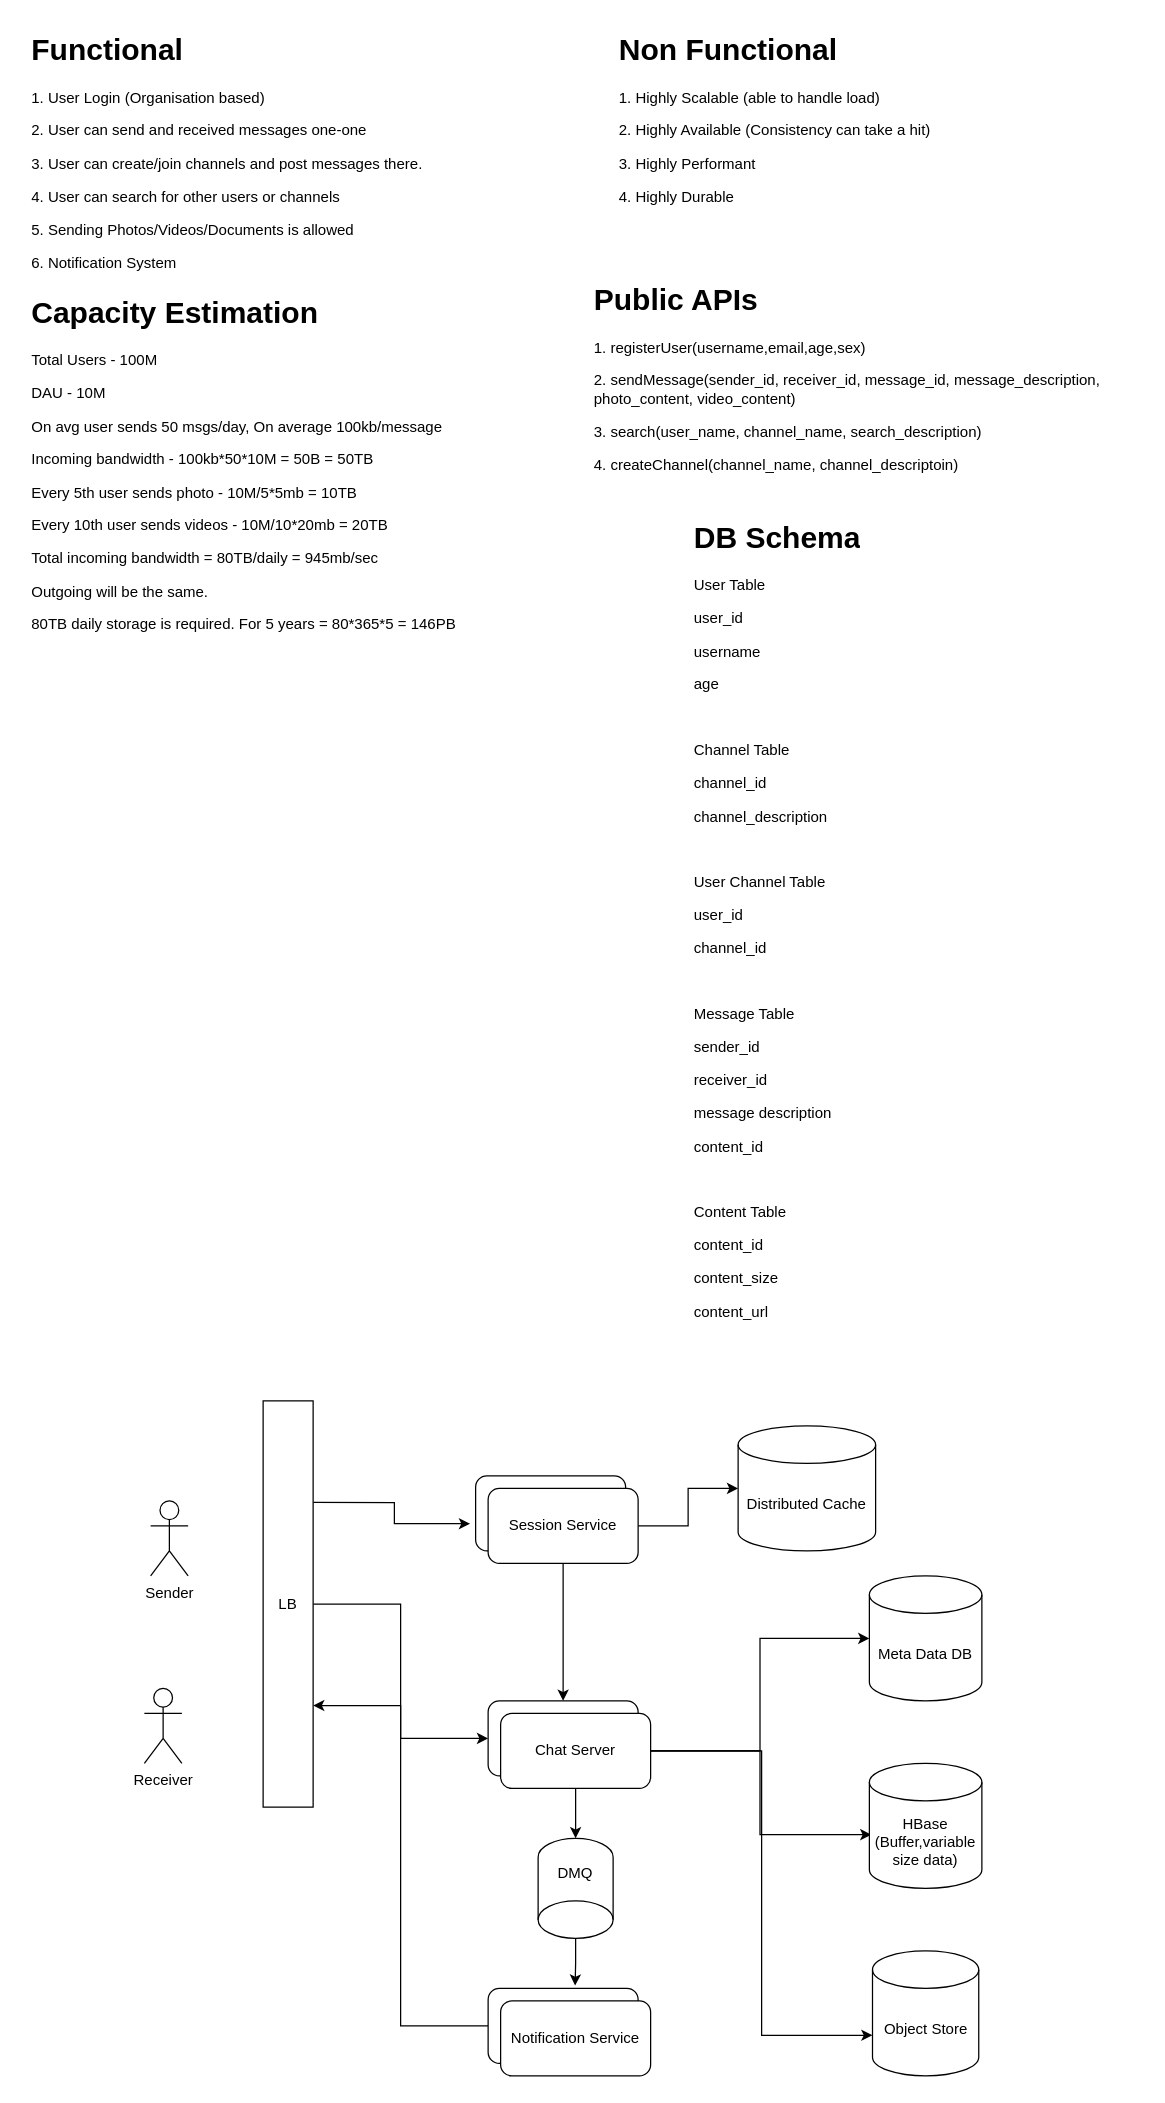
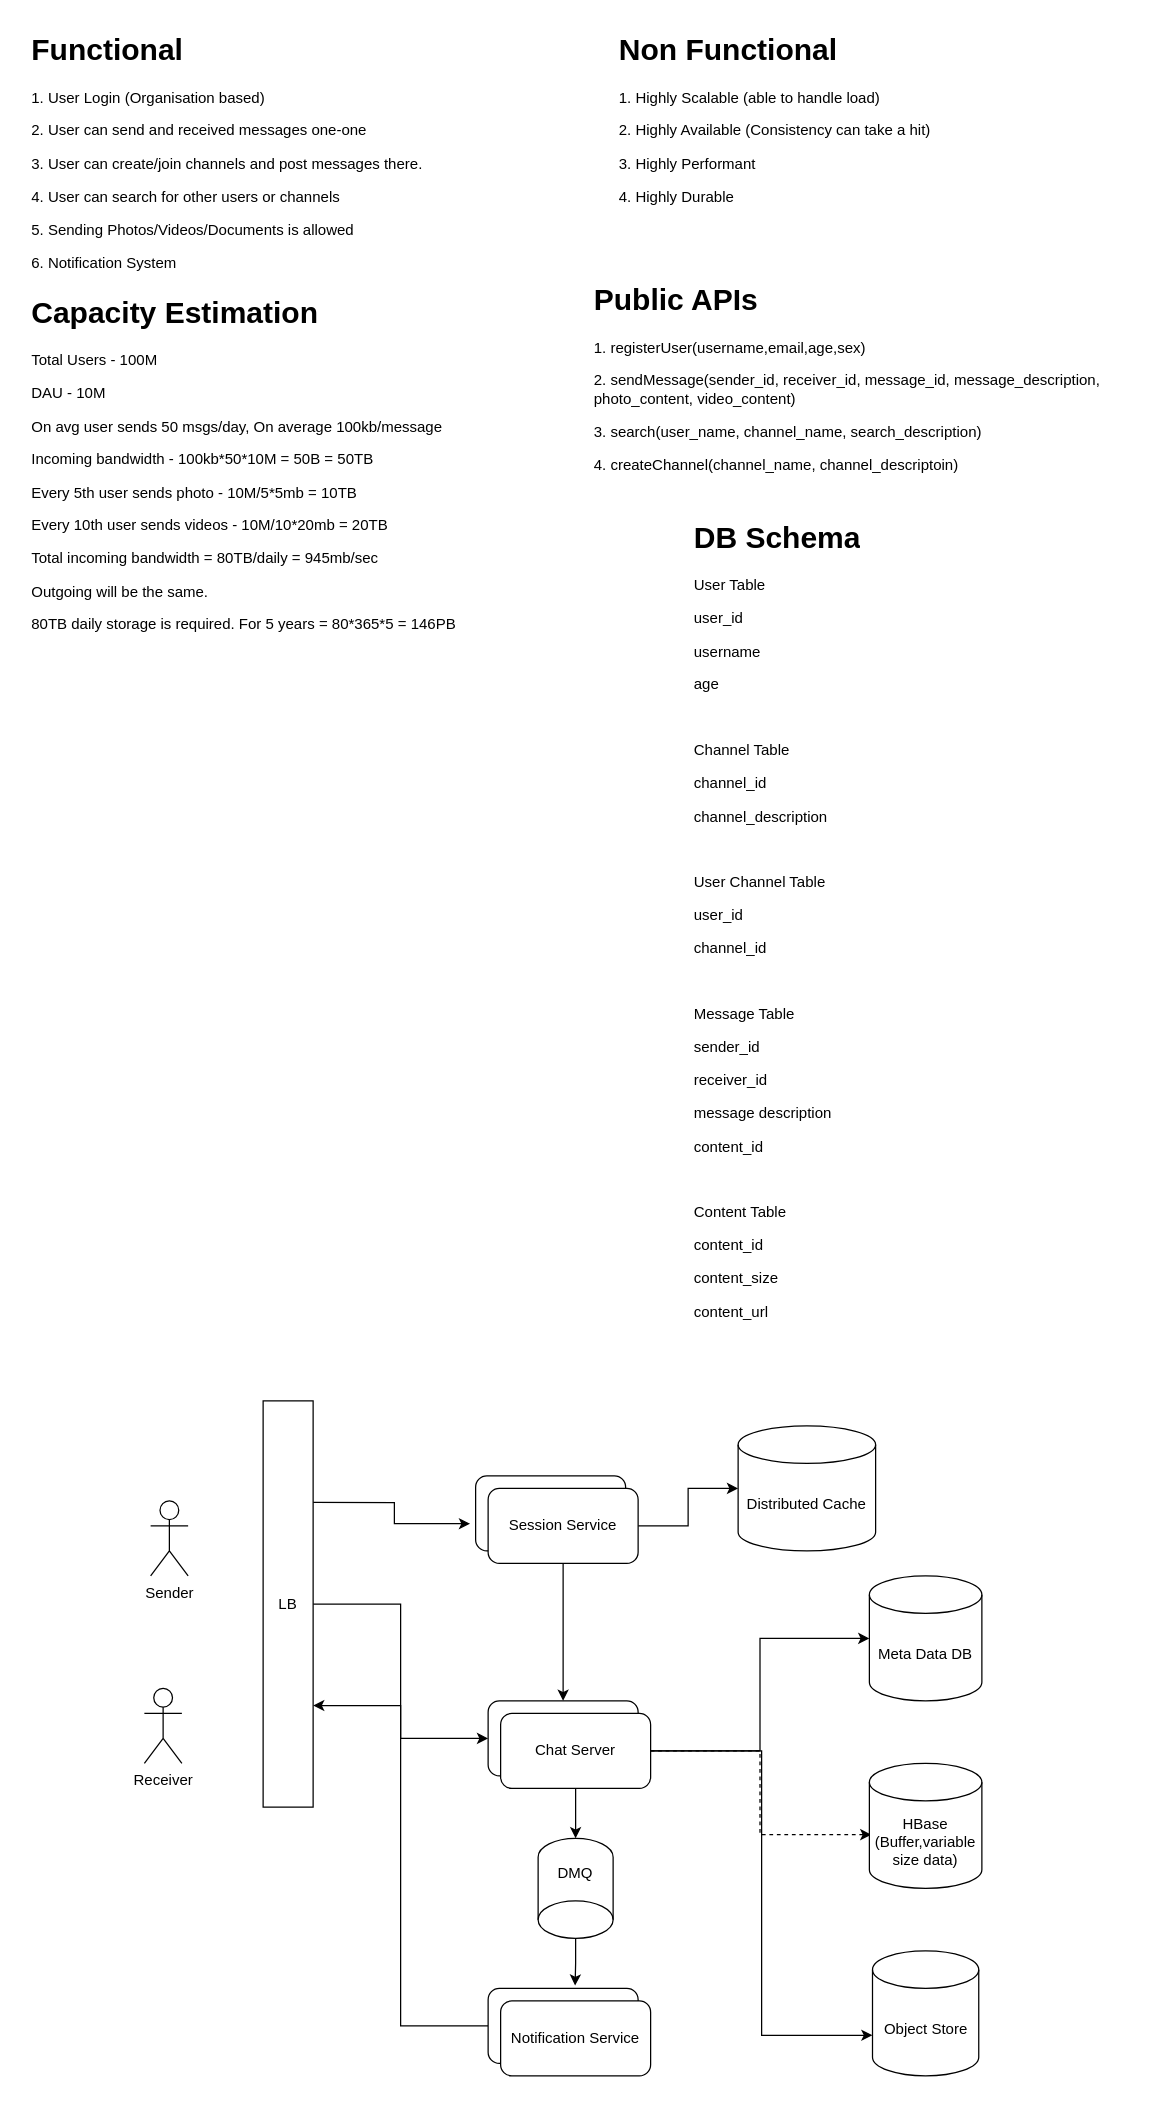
(812, 1834) -> (812, 1834)
